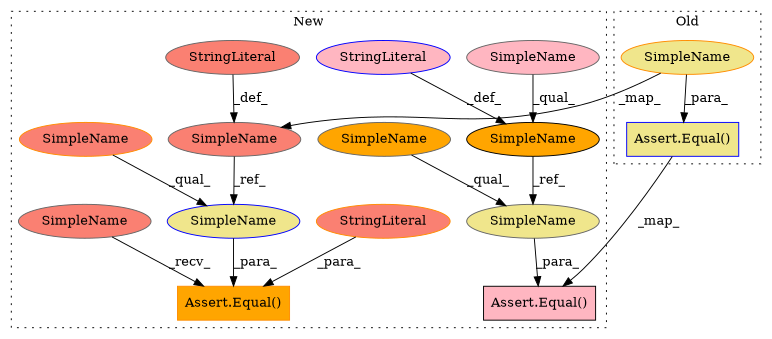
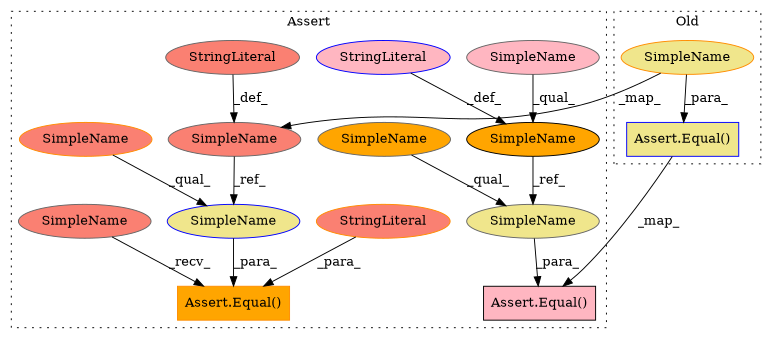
(309, 22) -> (309, 22)
